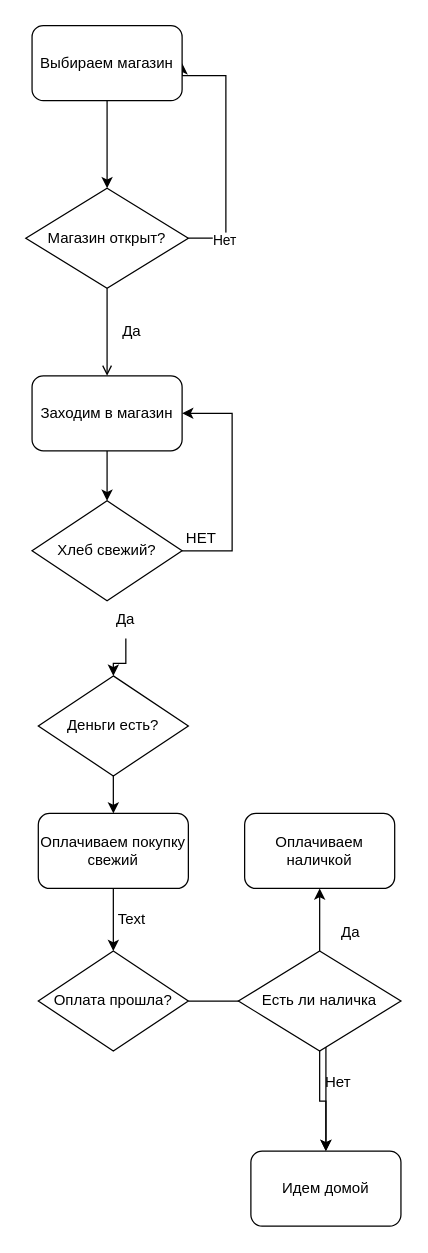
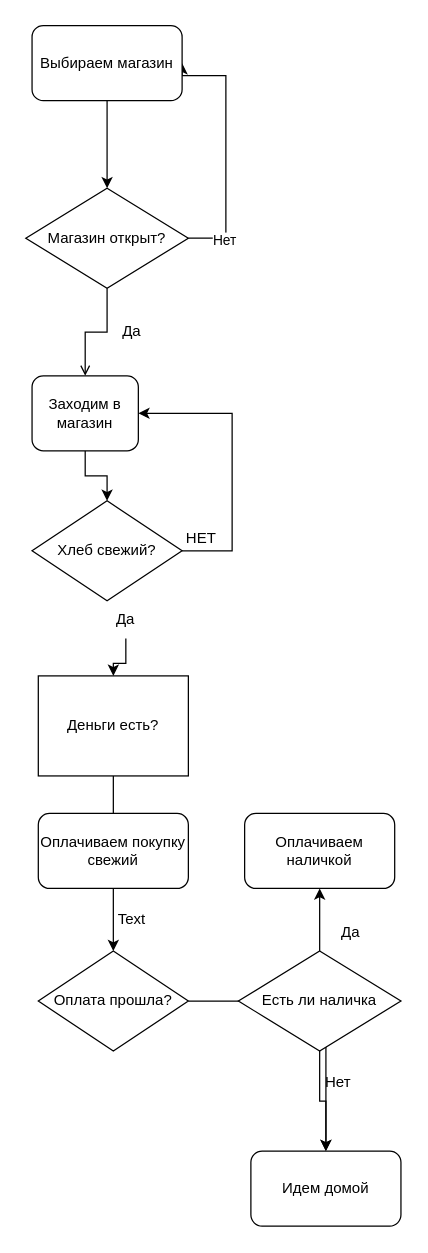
(107, 413) -> (85, 413)
(113, 726) -> (113, 726)
(113, 803) -> (113, 807)
